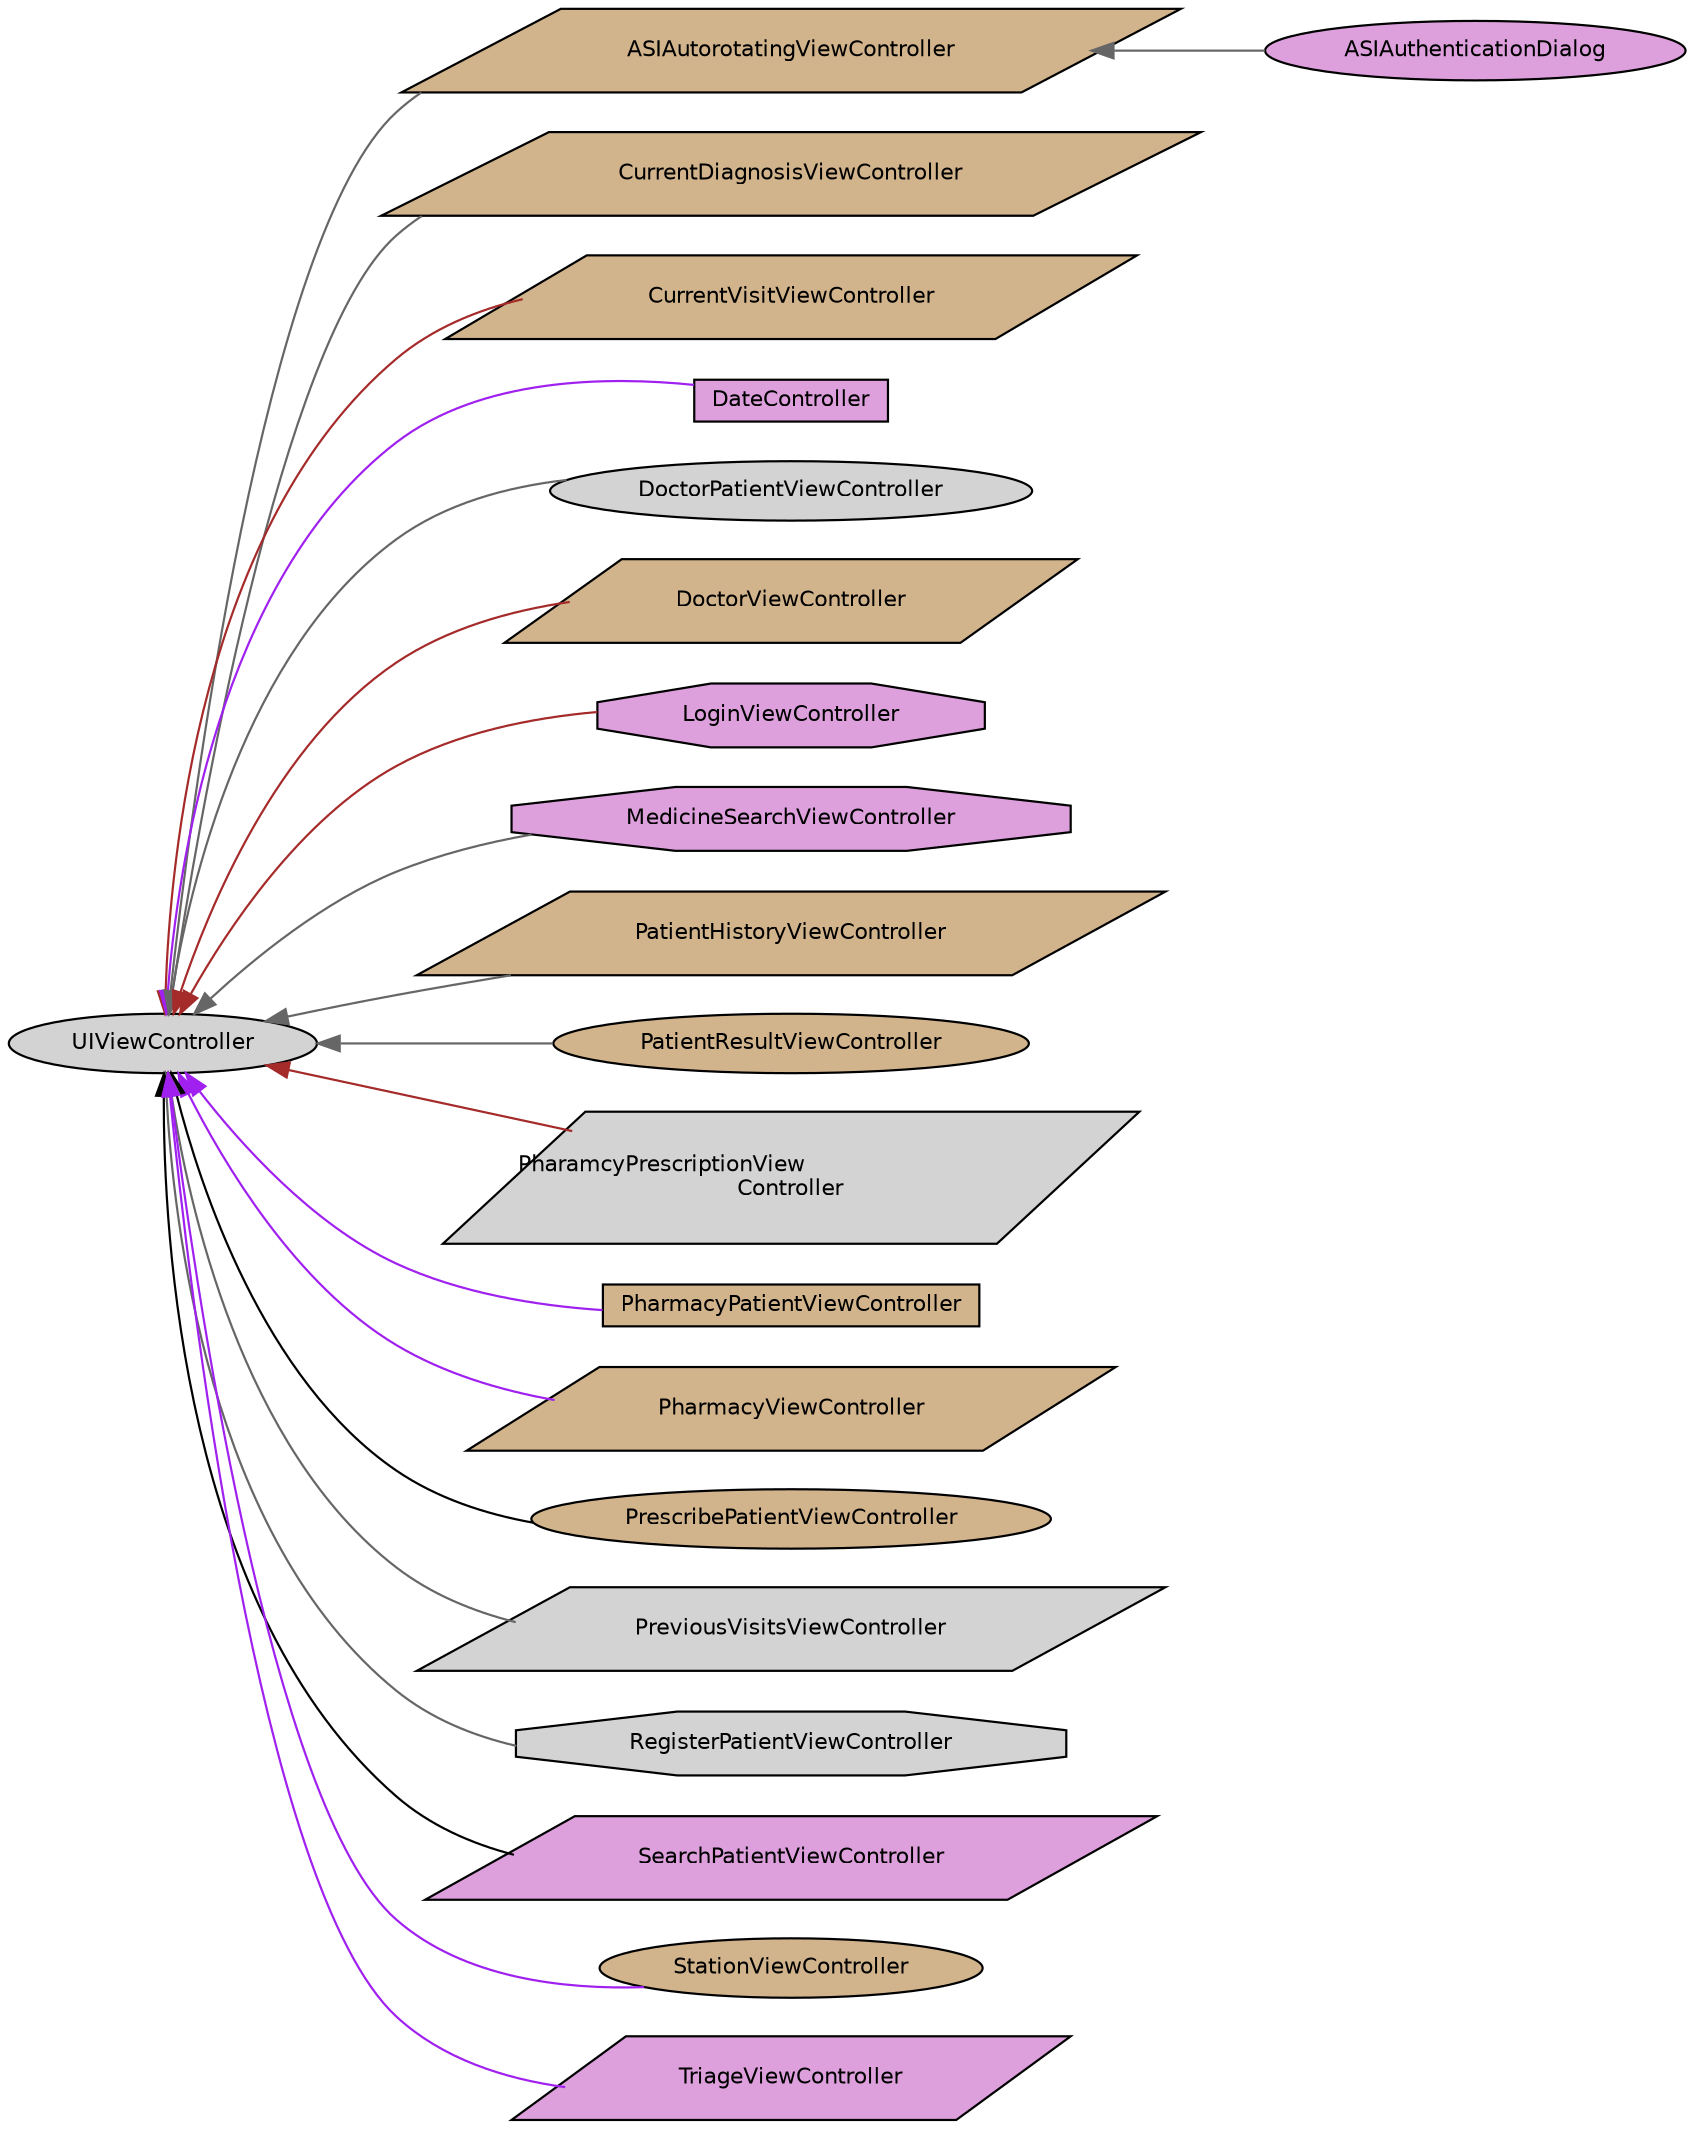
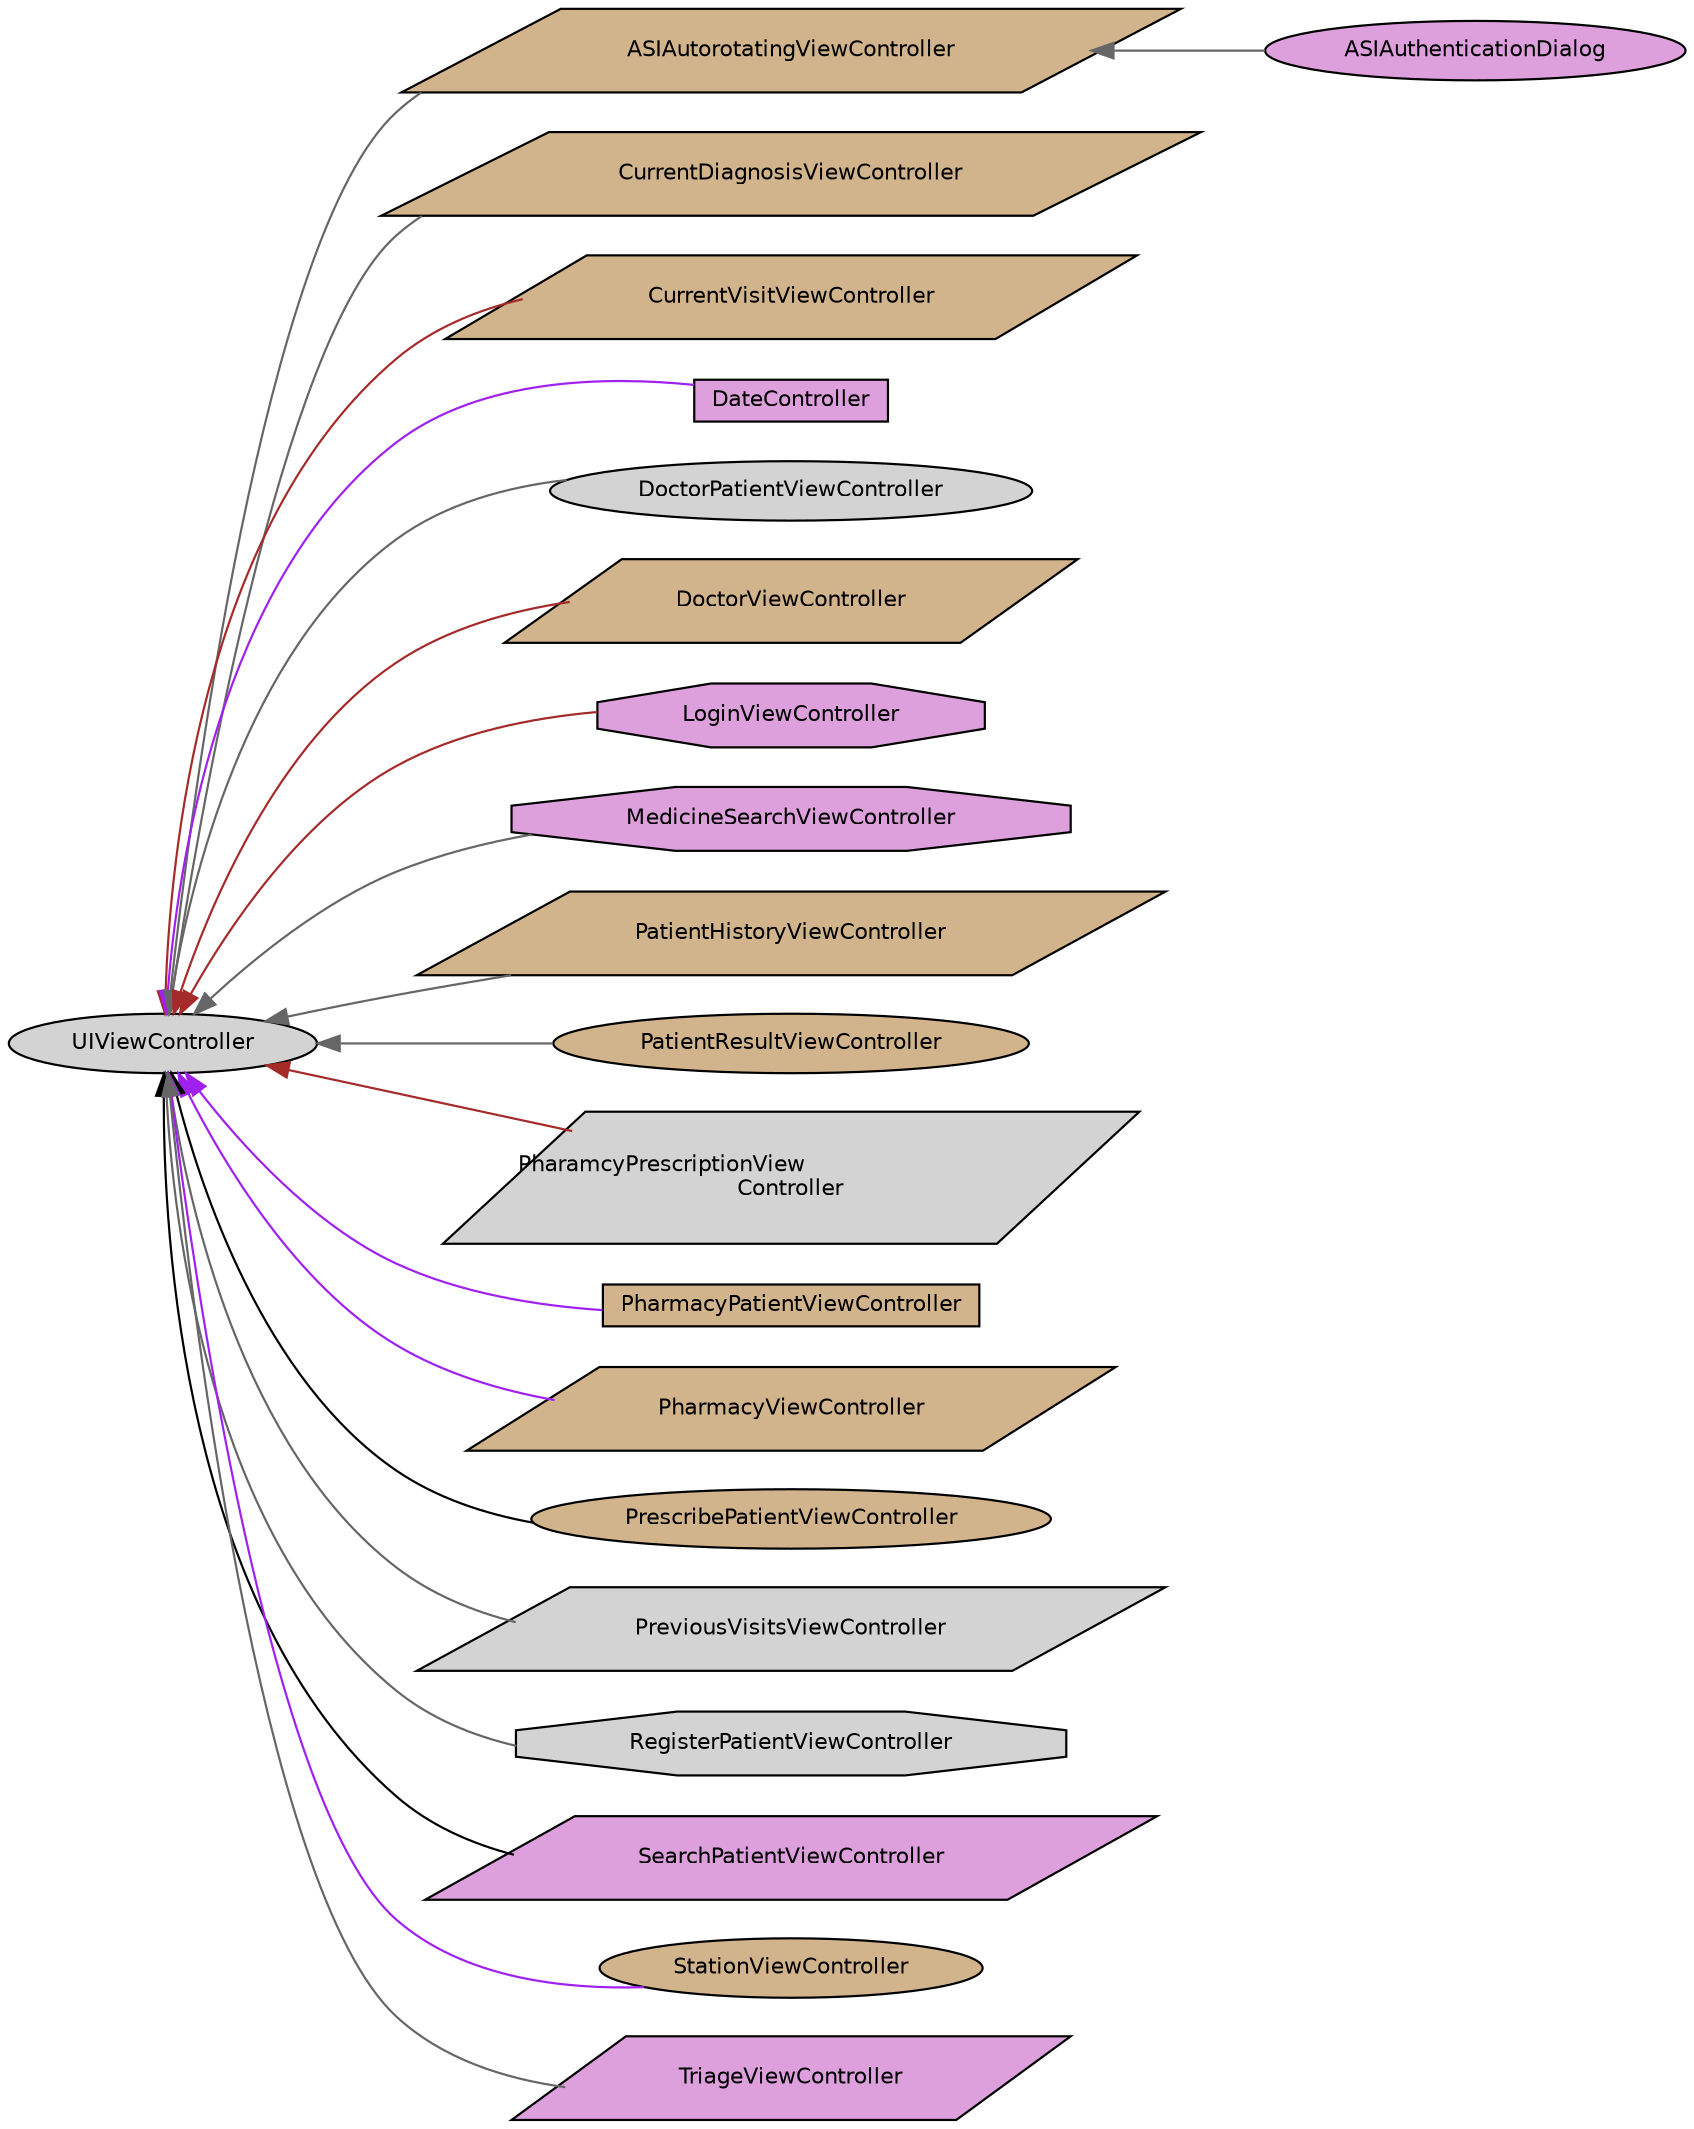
(256, 1661) -> (256, 1661)
